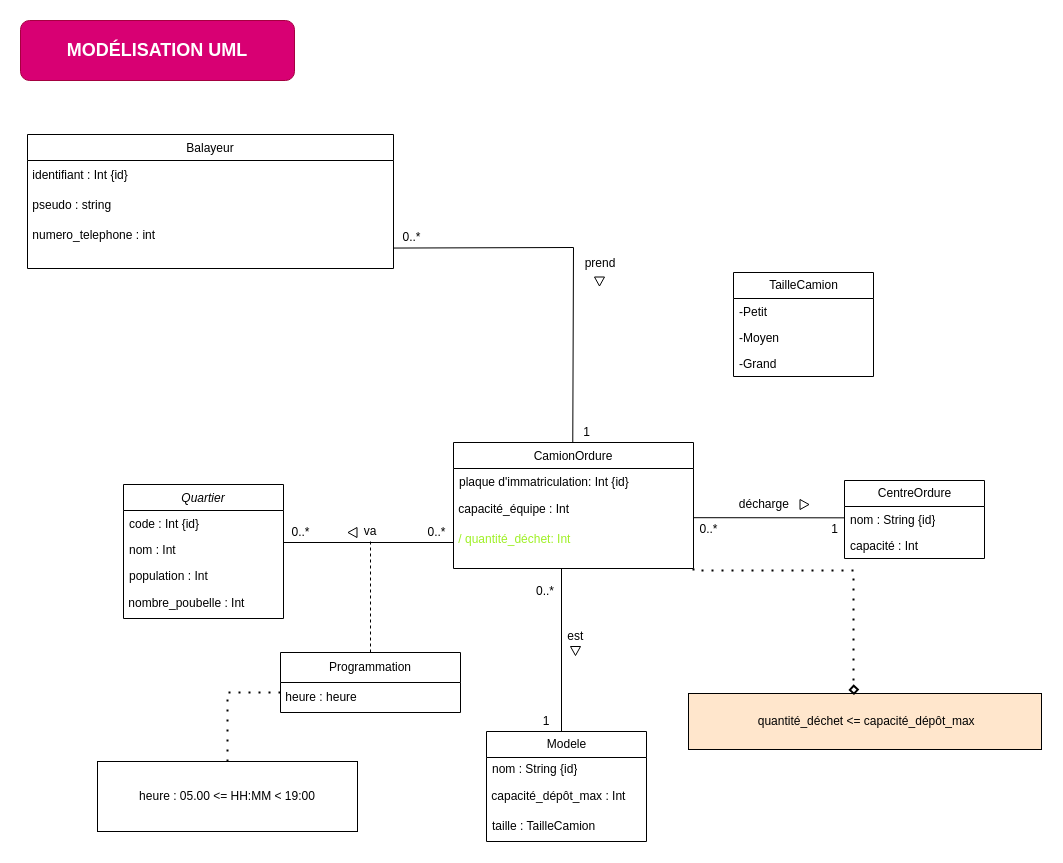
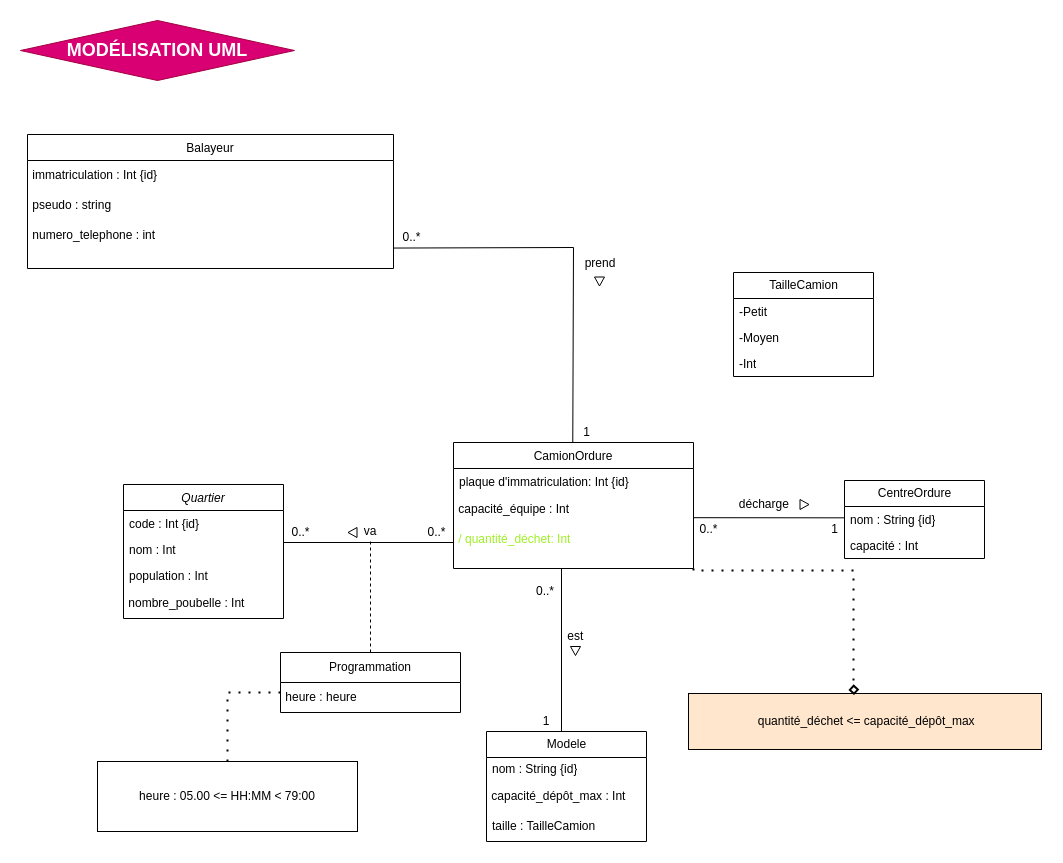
(158, 51) -> (158, 51)
(91, 176) -> (103, 176)
(760, 365) -> (753, 365)
(228, 797) -> (228, 797)
